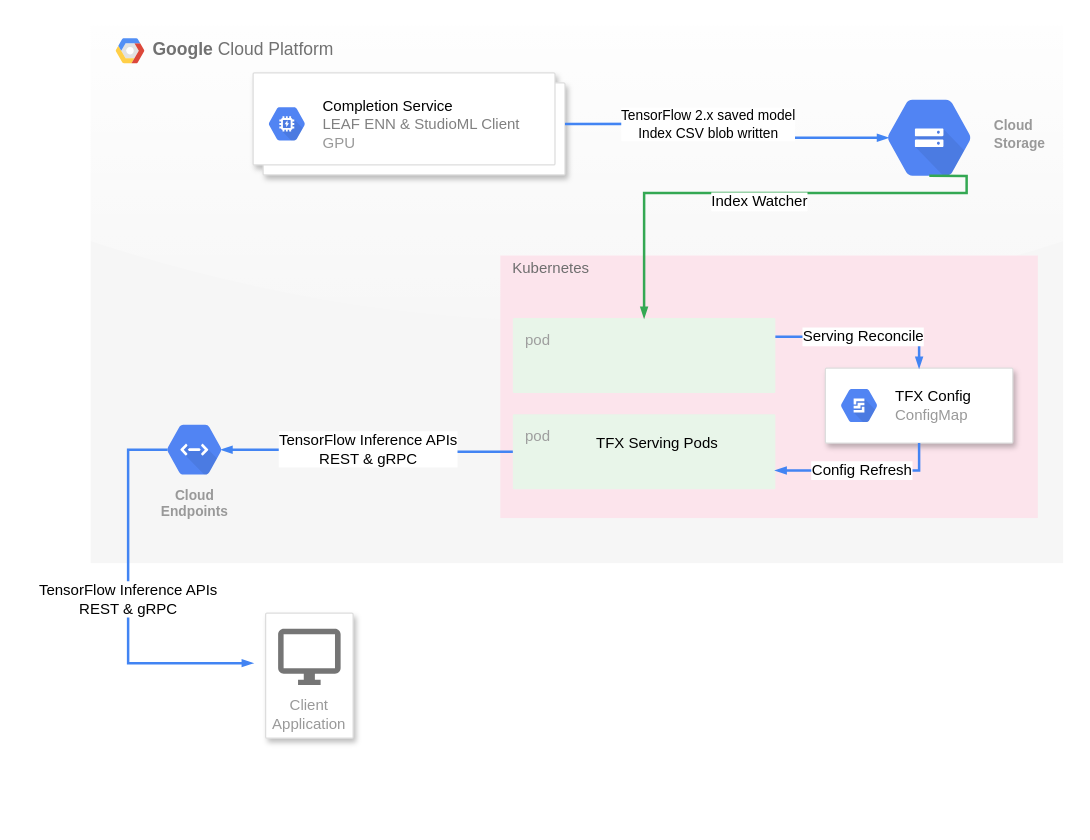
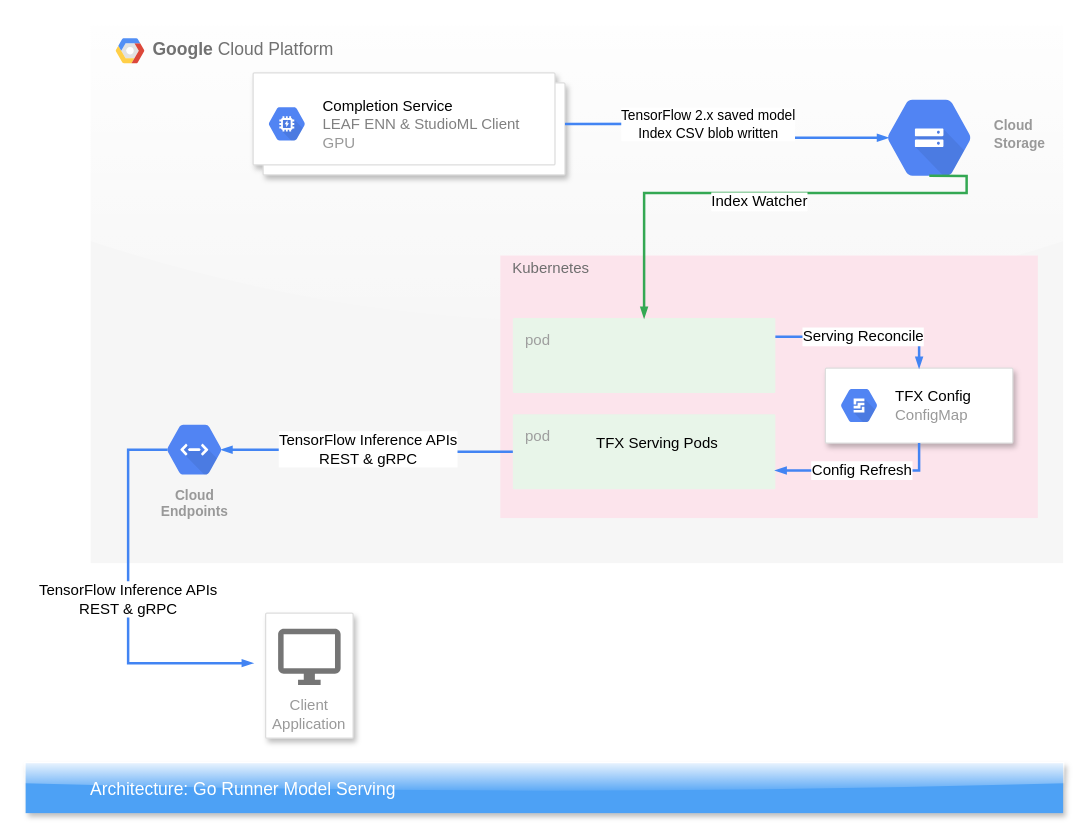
none -> (544, 788)
